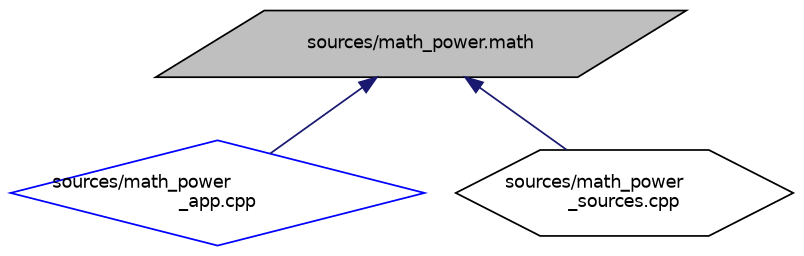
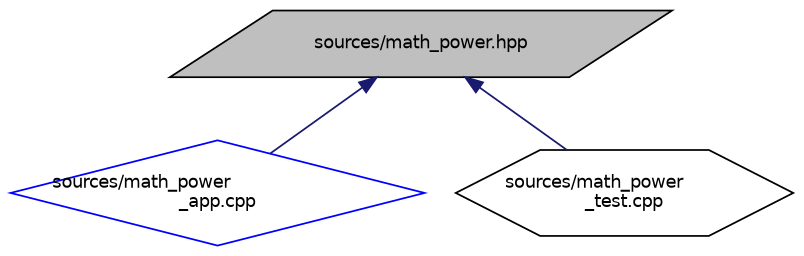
(421, 44) -> (421, 44)
(624, 193) -> (624, 193)
